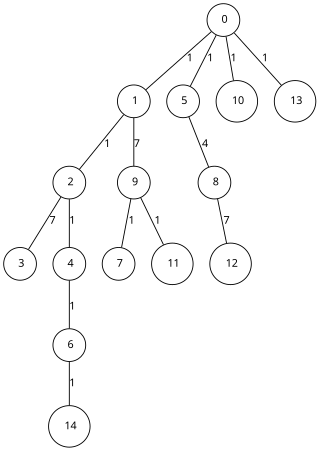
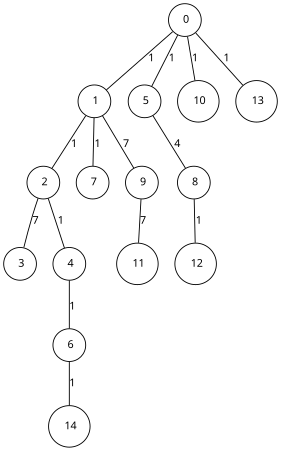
(158, 221) -> (143, 221)
(227, 221) -> (199, 221)
(126, 223) -> (94, 142)
